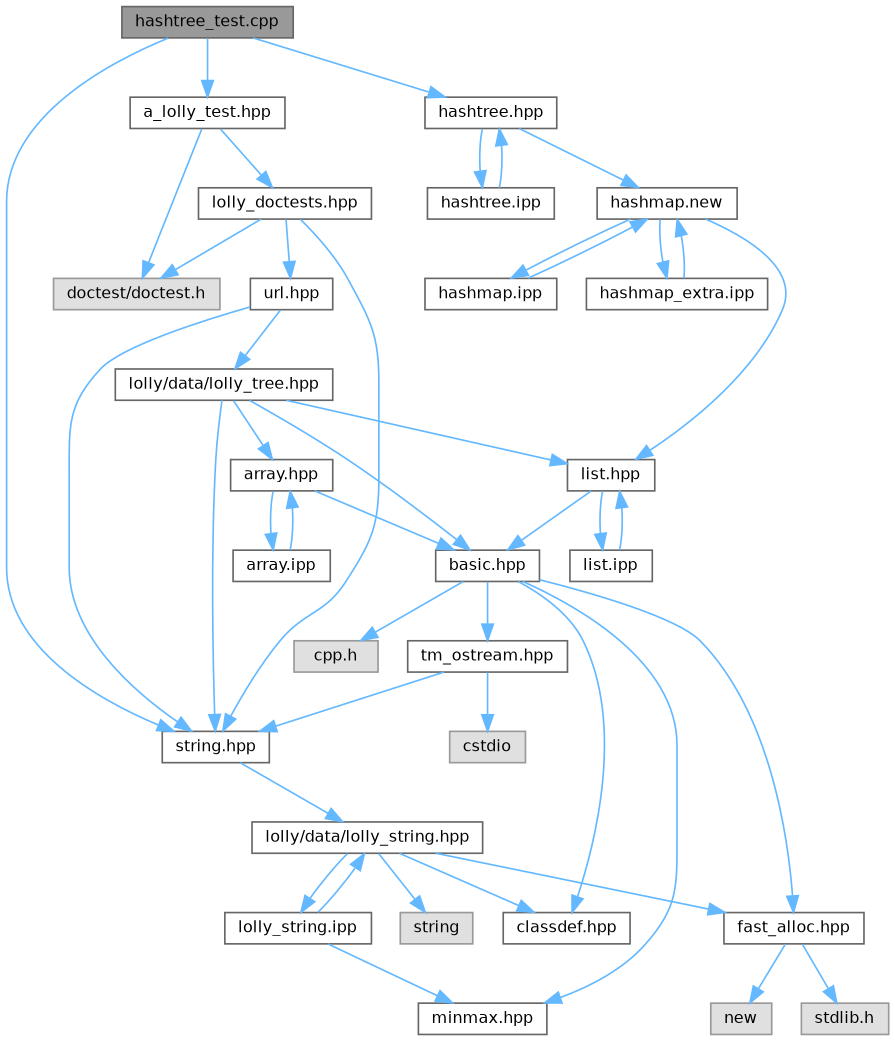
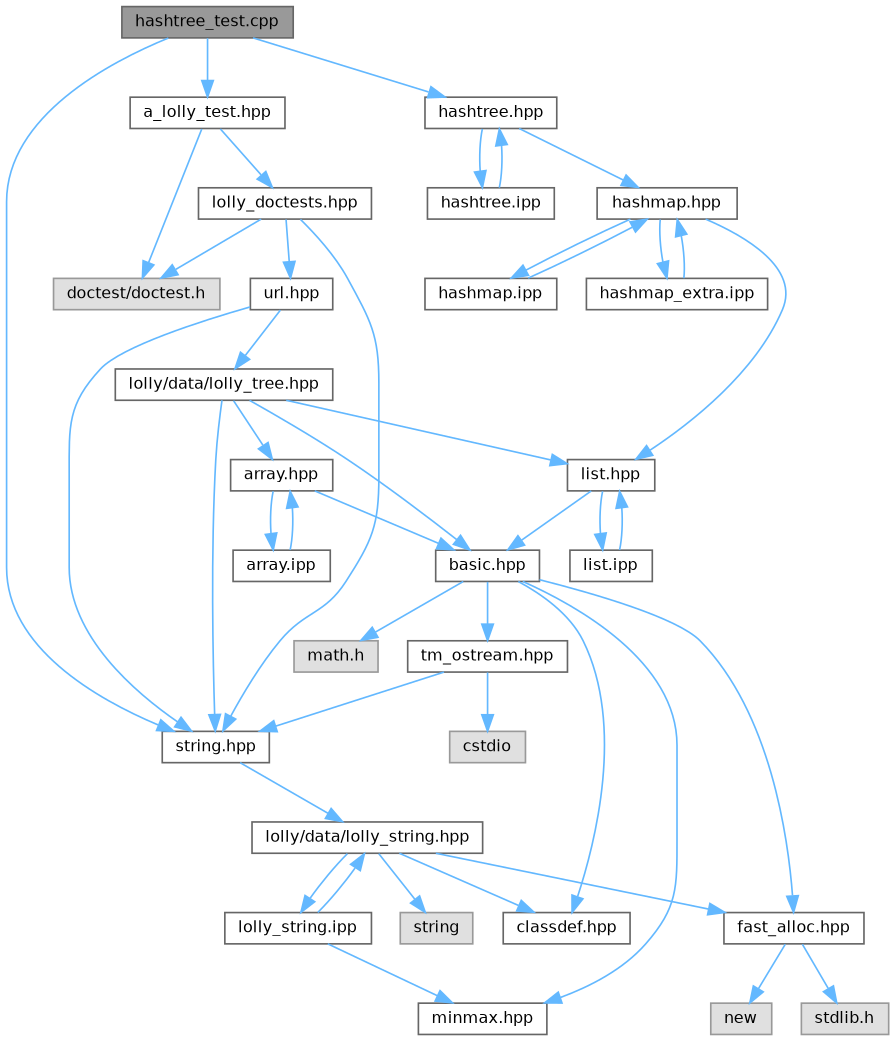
(667, 203) -> (667, 203)
(336, 656) -> (336, 656)
